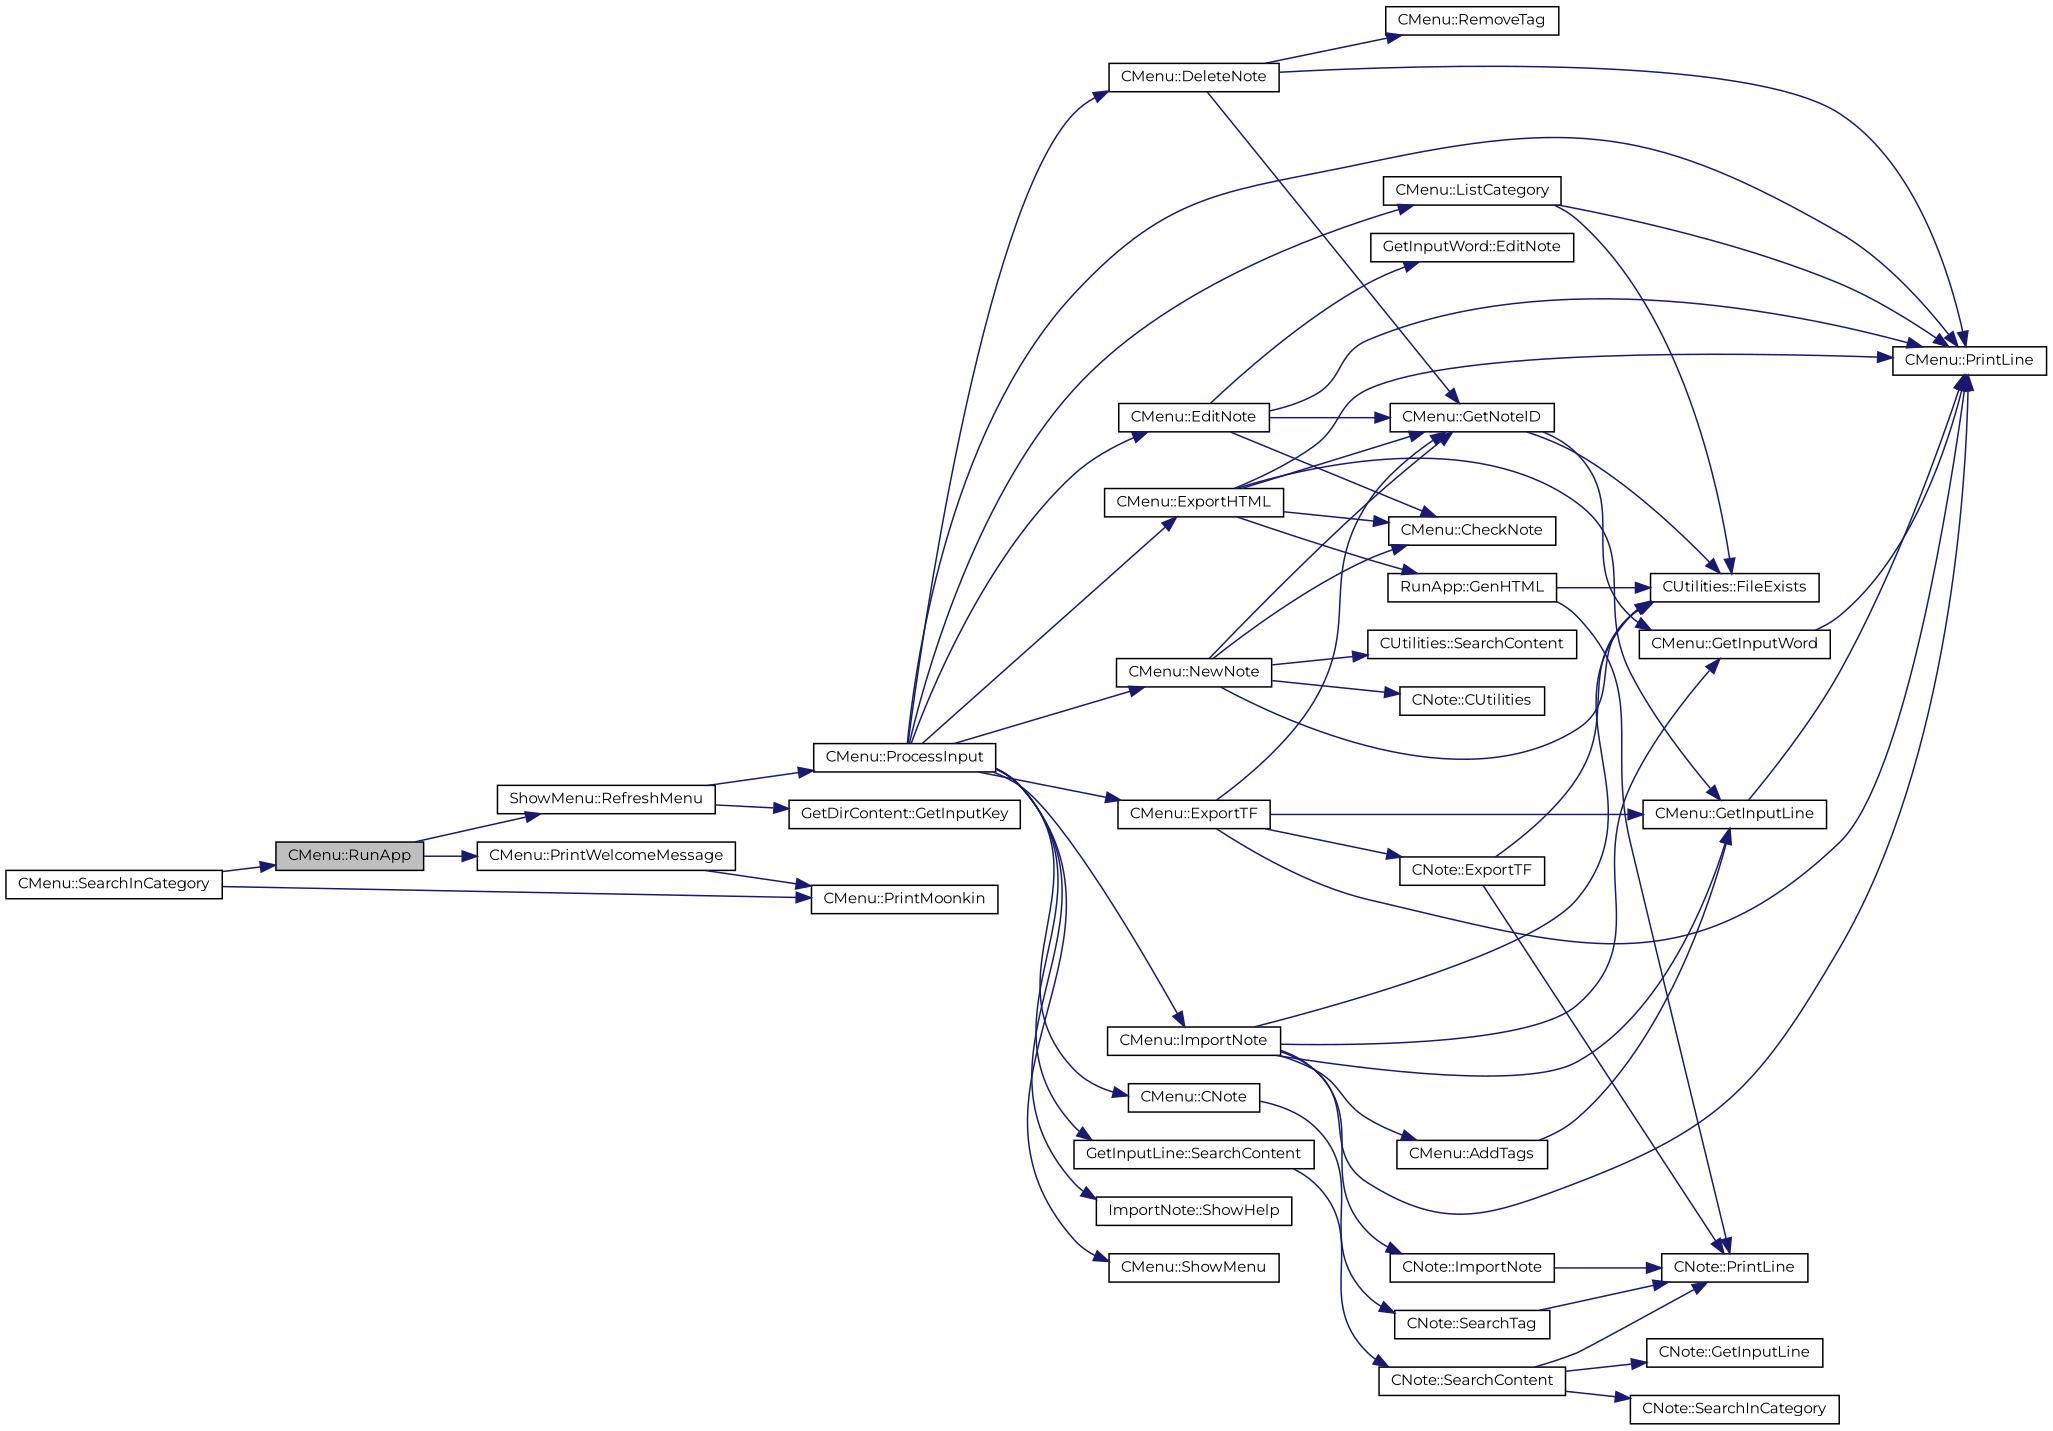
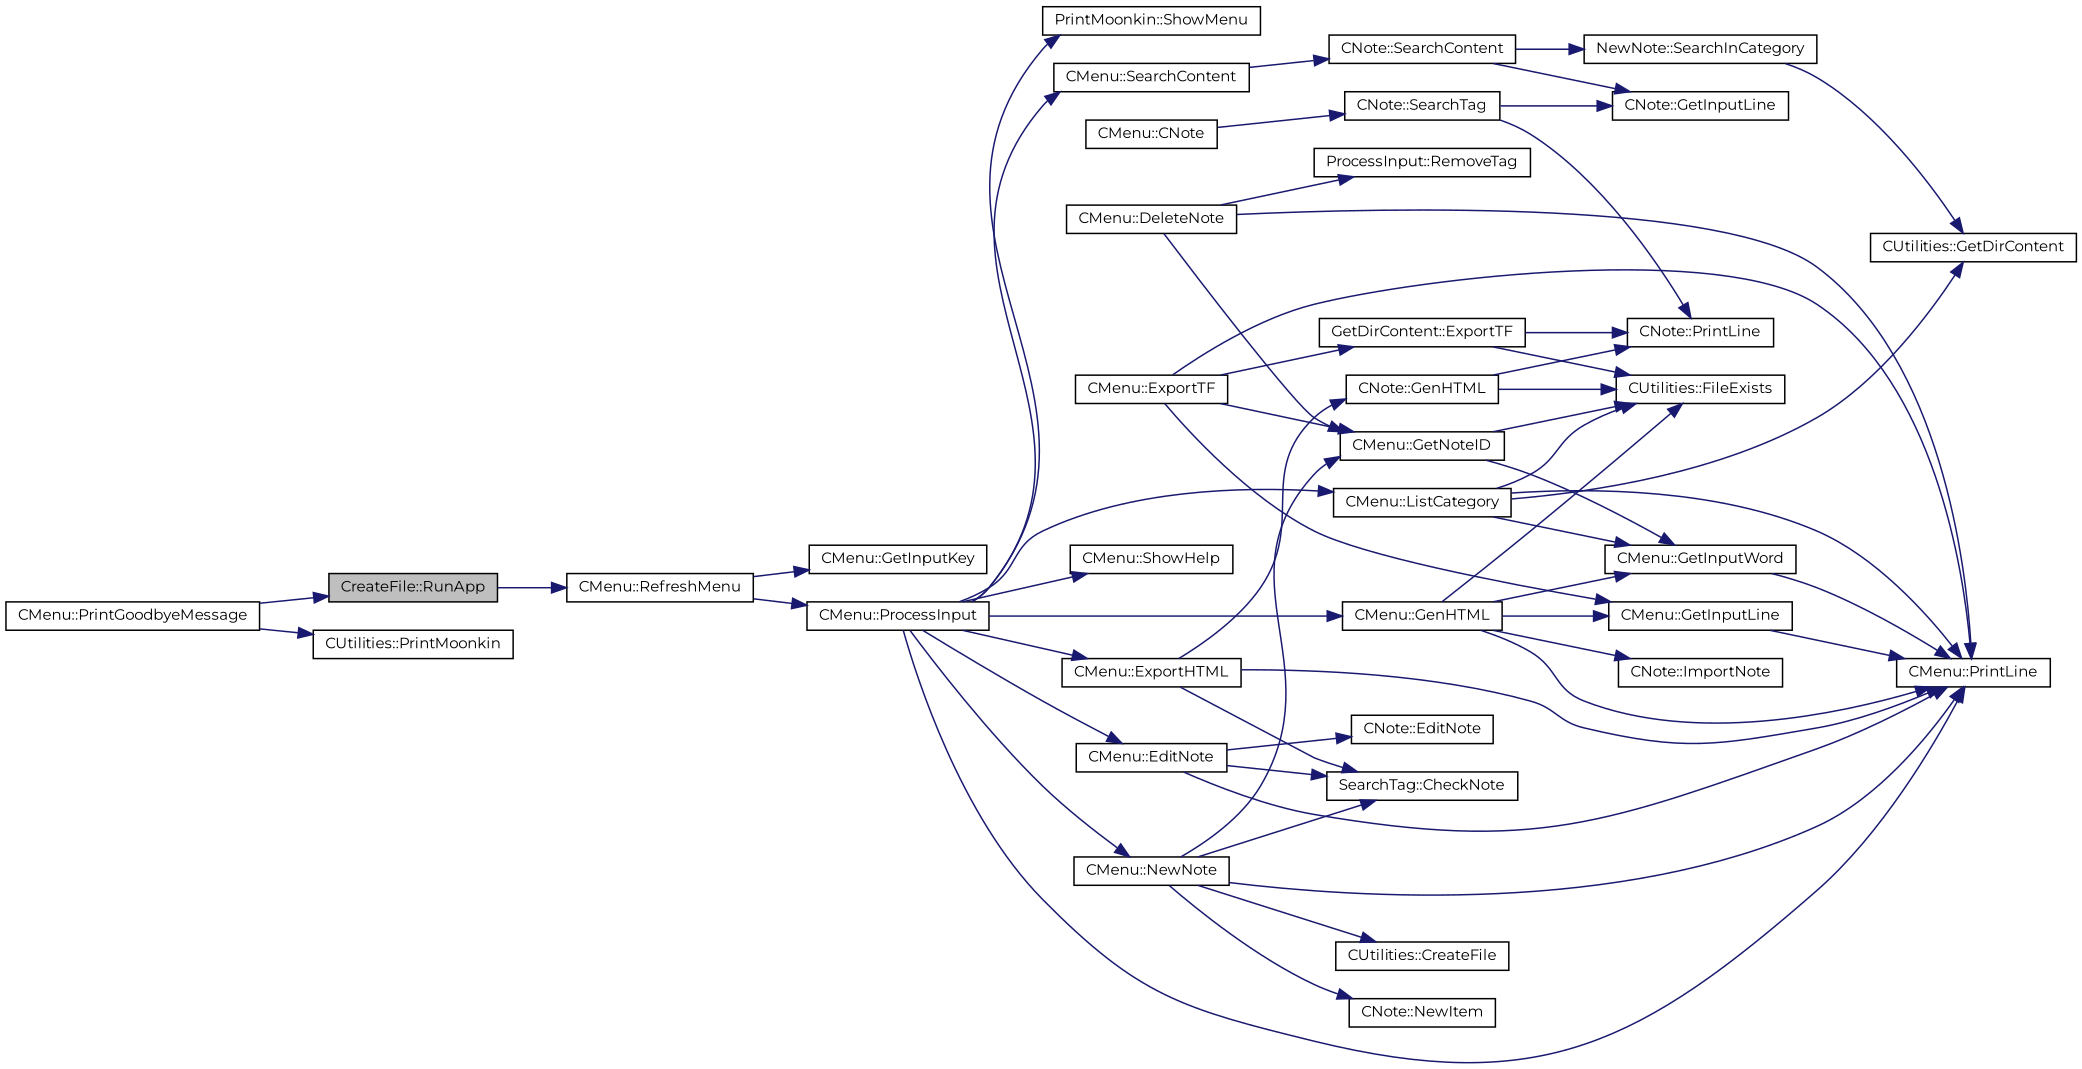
(1472, 21) -> (1422, 163)
none -> (1549, 106)
(1472, 248) -> (1422, 729)
none -> (1973, 248)
(966, 407) -> none
(1323, 418) -> none
(1355, 453) -> none
(1565, 496) -> none
none -> (1554, 530)
(1472, 531) -> (1422, 786)
(1472, 588) -> (1422, 389)
(1472, 644) -> (1422, 956)
(1472, 701) -> (1422, 1013)
(1466, 758) -> (1621, 881)
(1042, 785) -> none
(606, 800) -> (660, 588)
(905, 814) -> (898, 559)
(350, 856) -> (413, 588)
(606, 856) -> none
(1472, 871) -> (1422, 333)
(114, 885) -> (133, 616)
(905, 899) -> (413, 644)
(1046, 936) -> none
(1194, 1041) -> (1422, 616)
(1194, 1155) -> (1152, 78)
(1472, 1155) -> none
(1194, 1211) -> (1152, 559)
(1194, 1268) -> (1152, 21)
(1600, 1268) -> none
(1616, 1332) -> none
(1735, 1410) -> (1700, 49)
